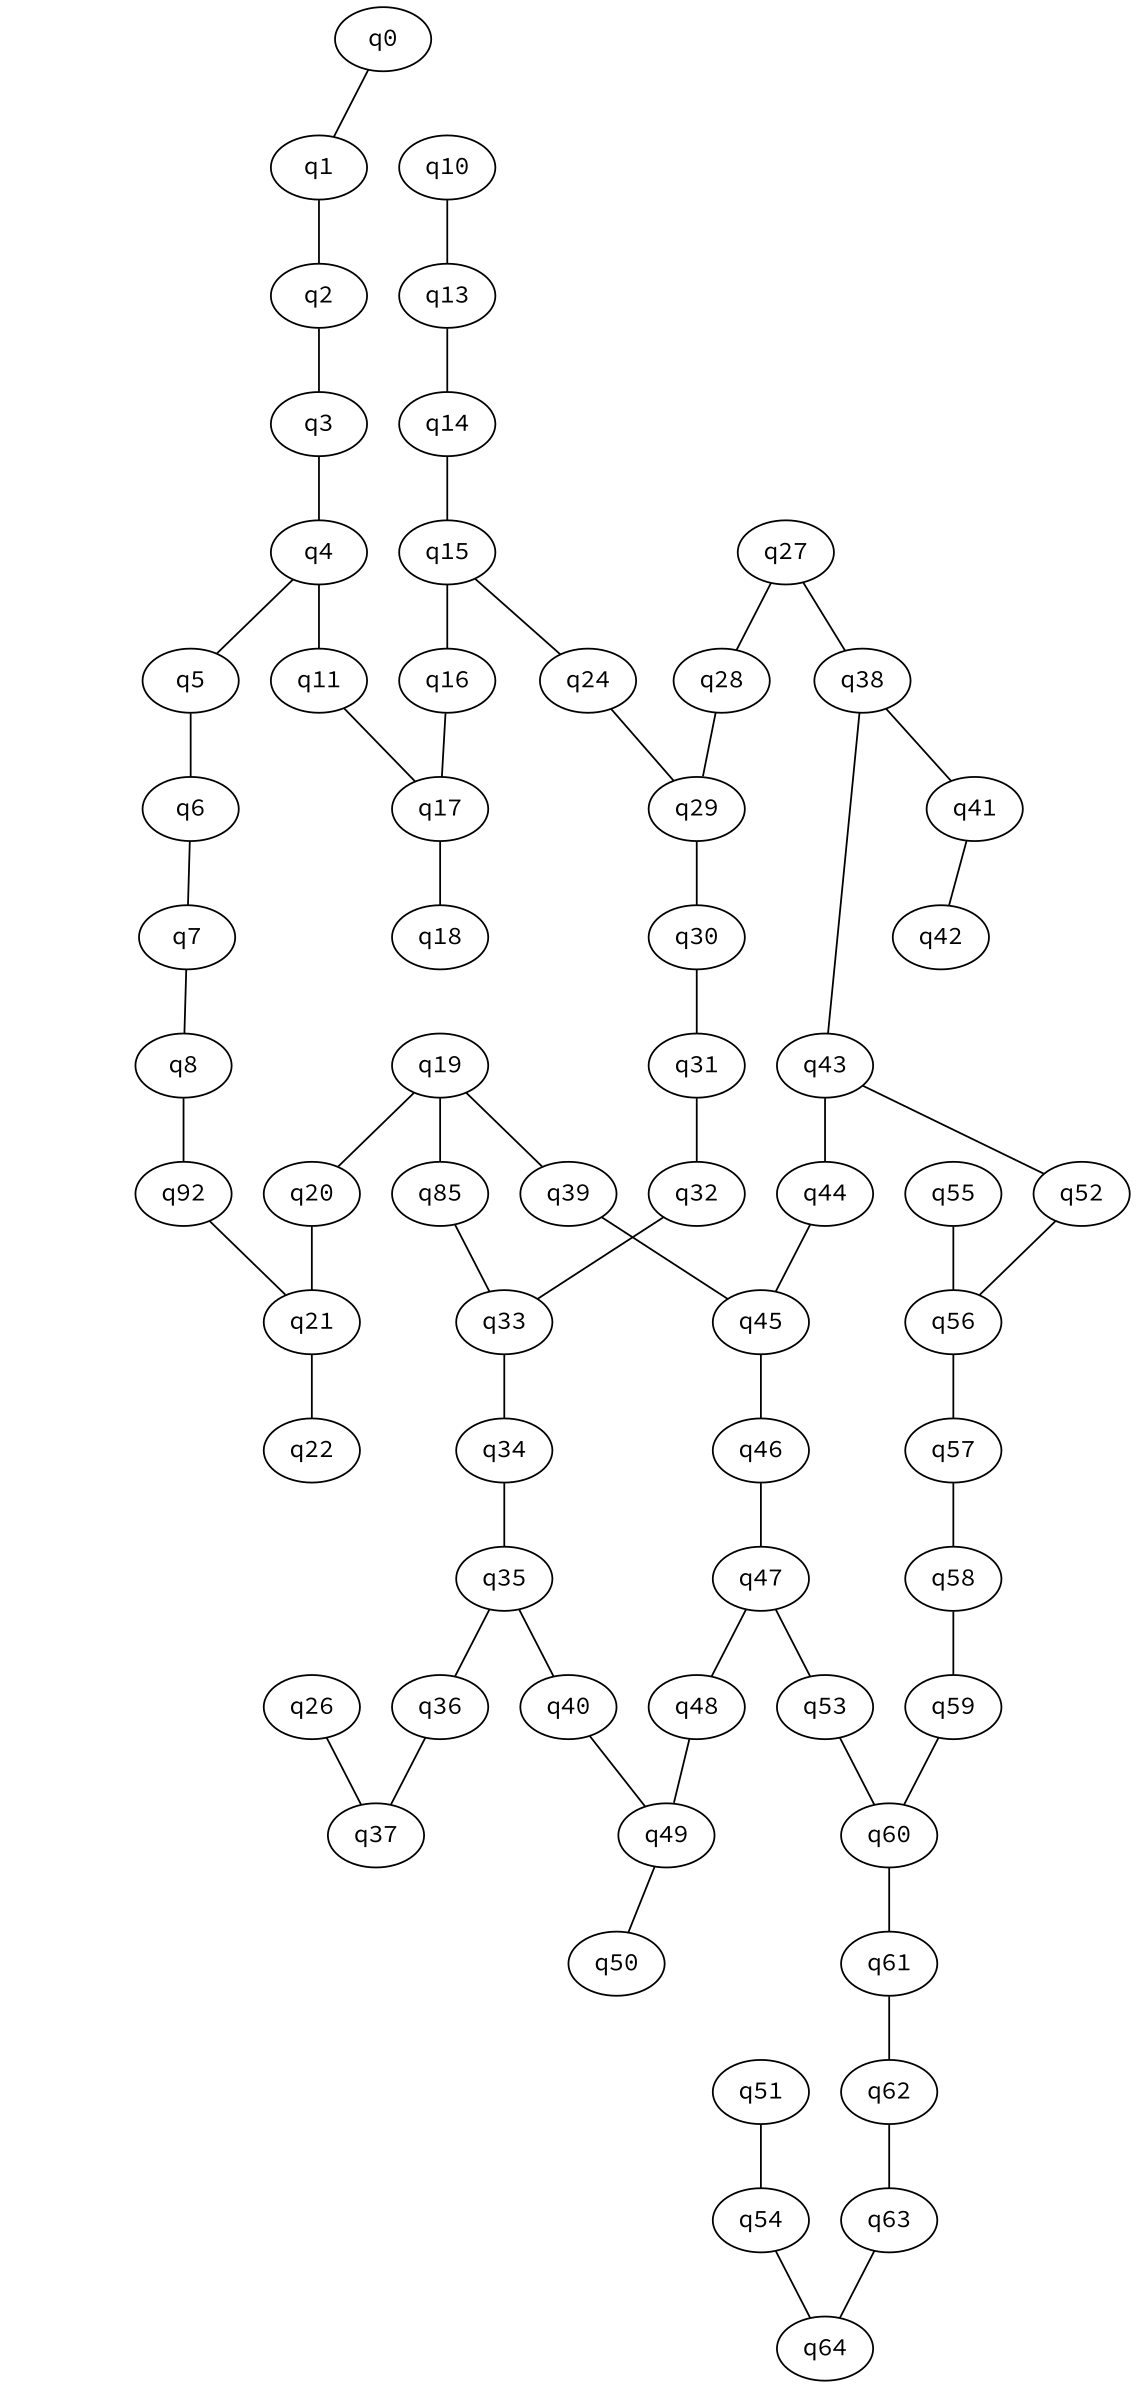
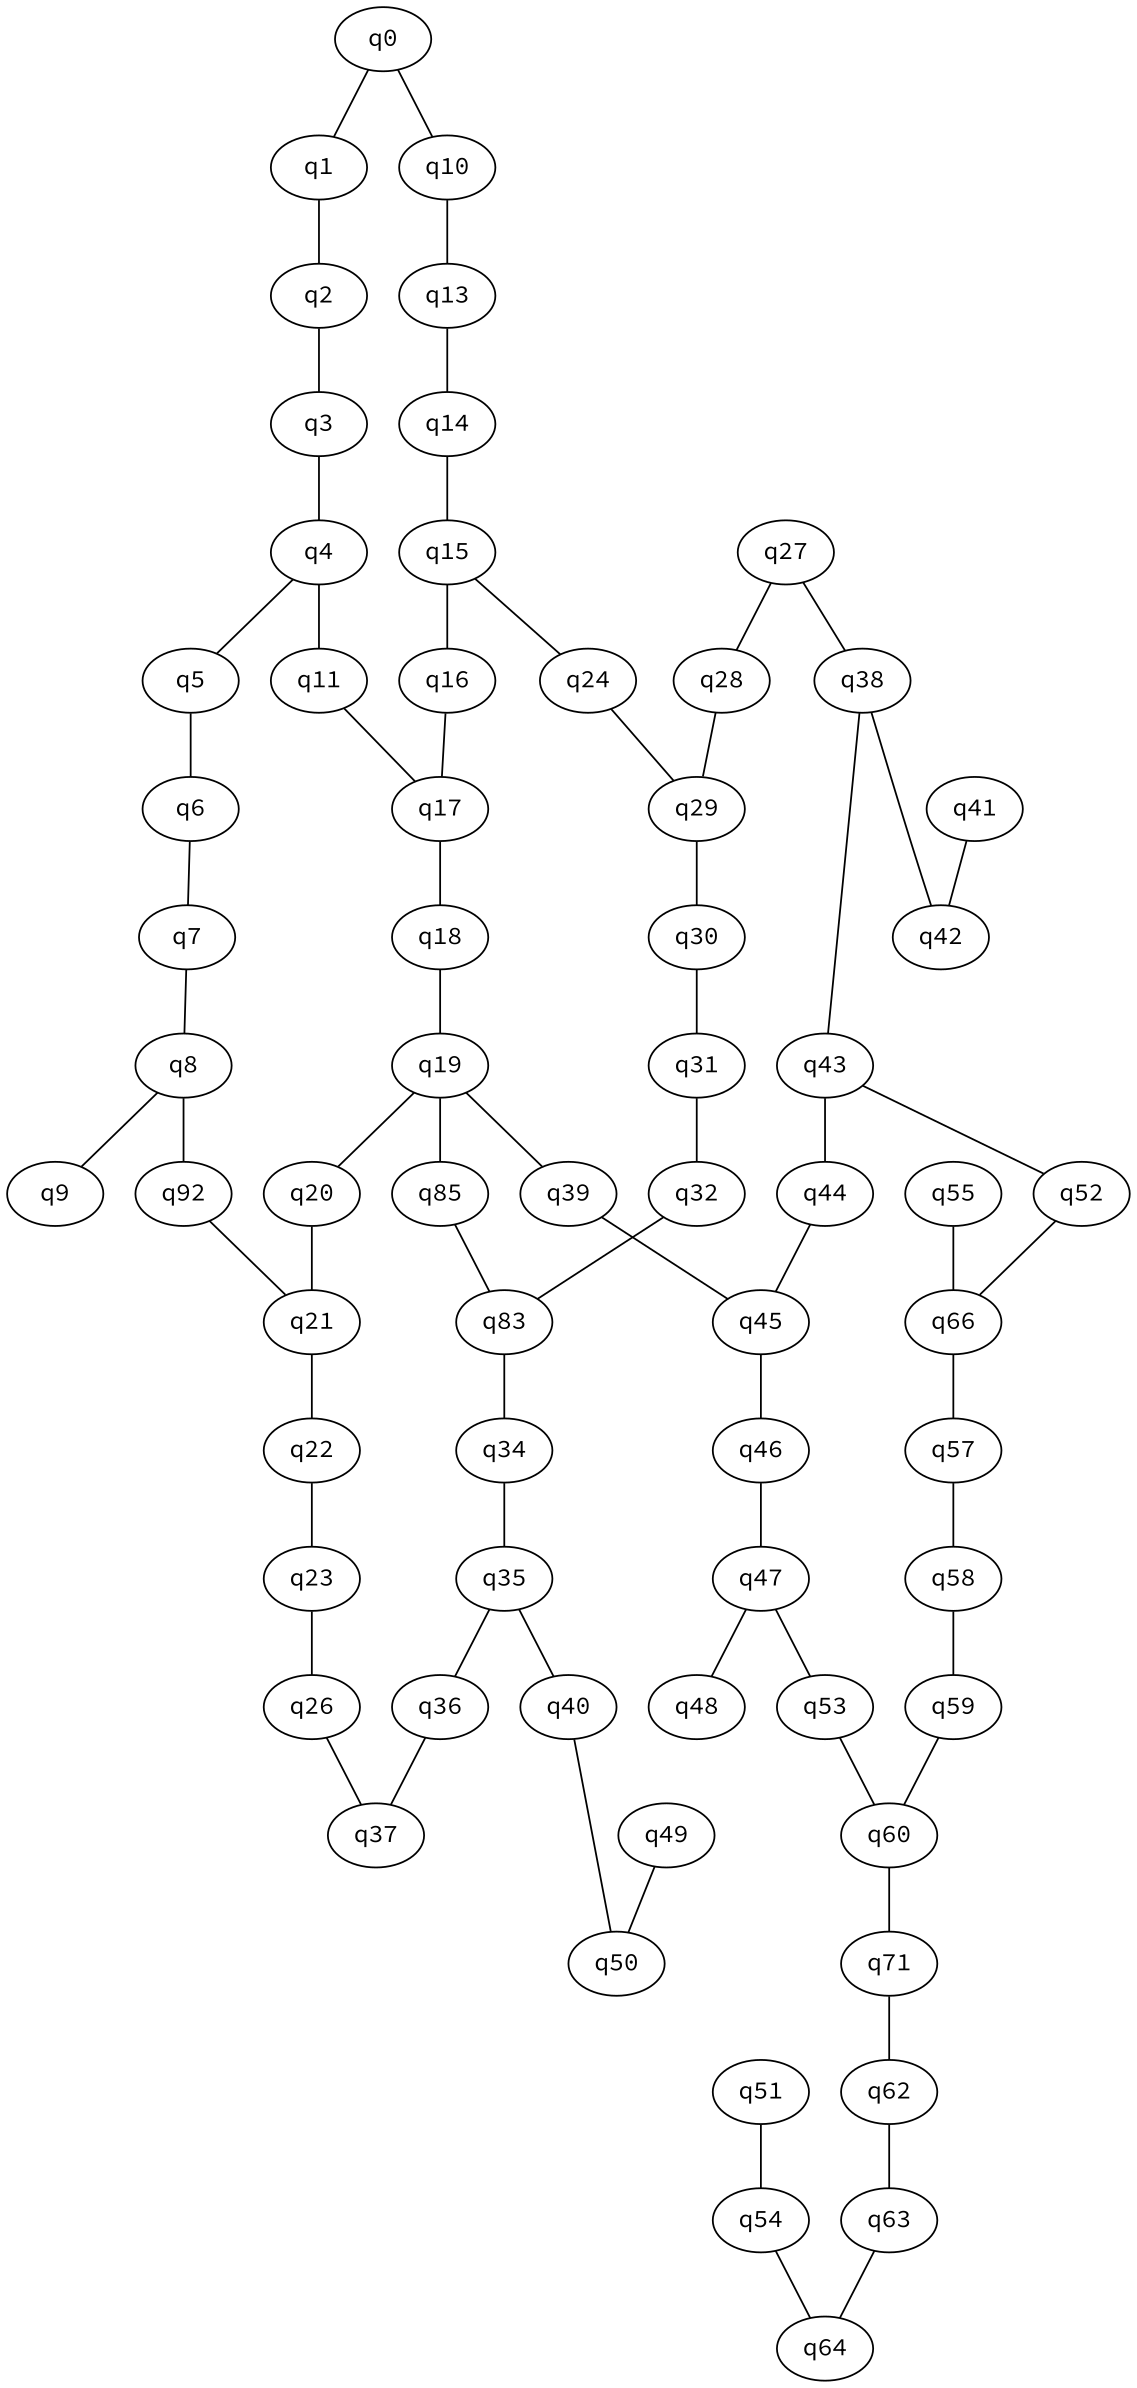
none -> (415, 103)
(919, 745) -> (901, 809)
none -> (440, 1002)
none -> (55, 1194)
(504, 1322) -> (504, 1322)
(953, 1322) -> (953, 1322)
none -> (312, 1579)
(617, 1771) -> (592, 1835)
(682, 1771) -> none
(889, 1964) -> (889, 1964)
